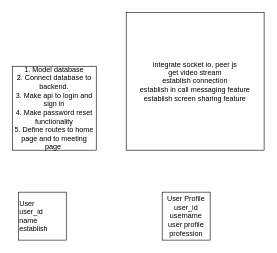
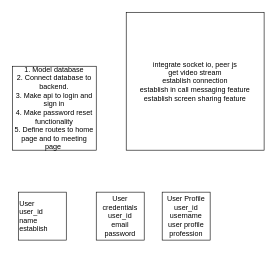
none -> (120, 216)
